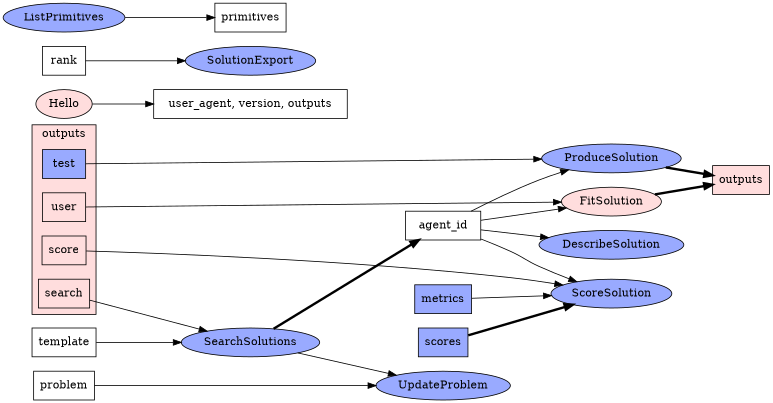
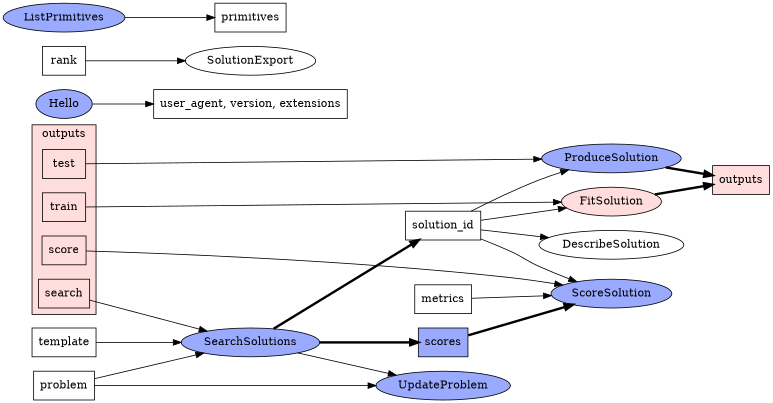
(250, 61) -> (250, 61)
(64, 104) -> (64, 104)
(250, 104) -> (250, 104)
(64, 164) -> (64, 164)
(64, 207) -> (64, 207)
(443, 226) -> (443, 226)
(611, 245) -> (611, 245)
(443, 299) -> (443, 299)
none -> (365, 342)
none -> (145, 367)
